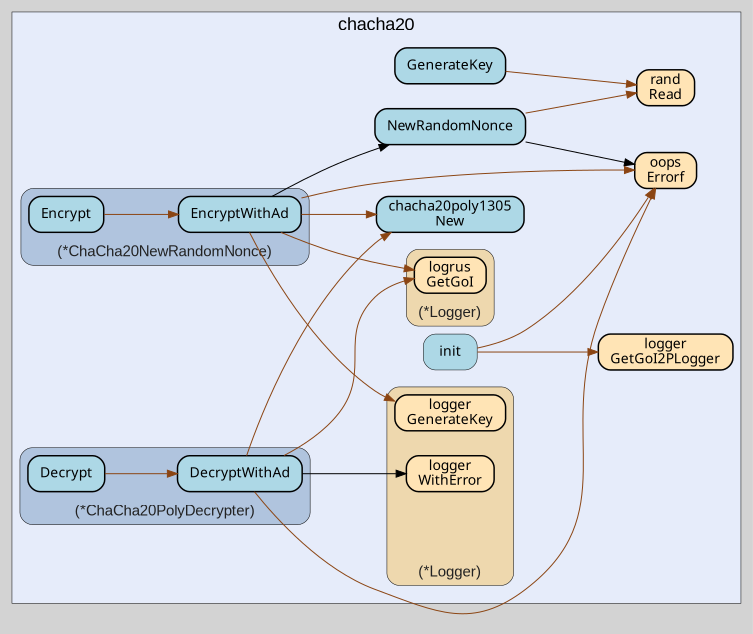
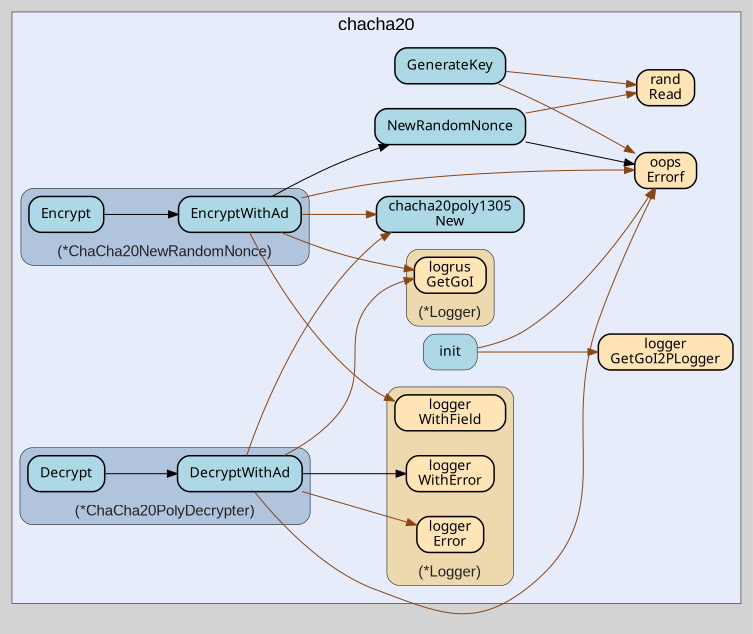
none -> (563, 114)
(136, 214) -> (136, 214)
(450, 413) -> (450, 413)
(136, 474) -> (136, 474)
none -> (450, 535)
